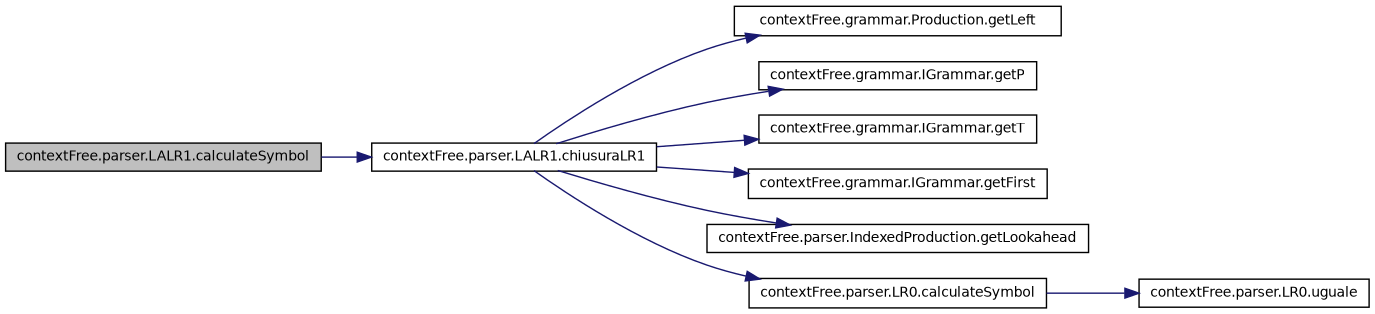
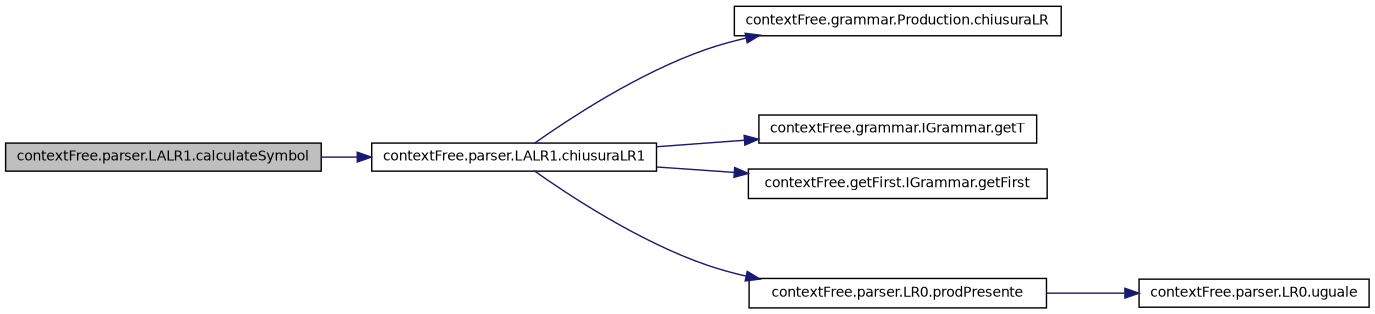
(898, 21) -> (898, 21)
(898, 76) -> none
(898, 184) -> (898, 184)
(898, 238) -> none
(898, 293) -> (898, 293)
